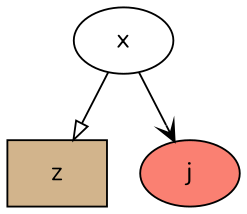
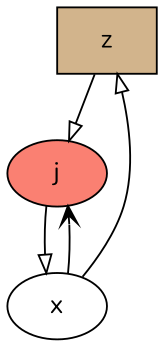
none -> (85, 99)
none -> (45, 230)
